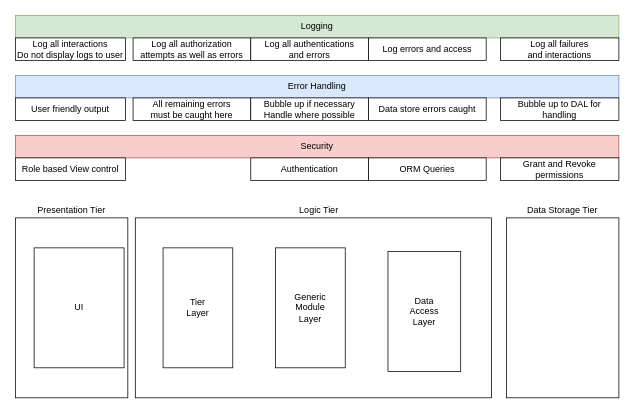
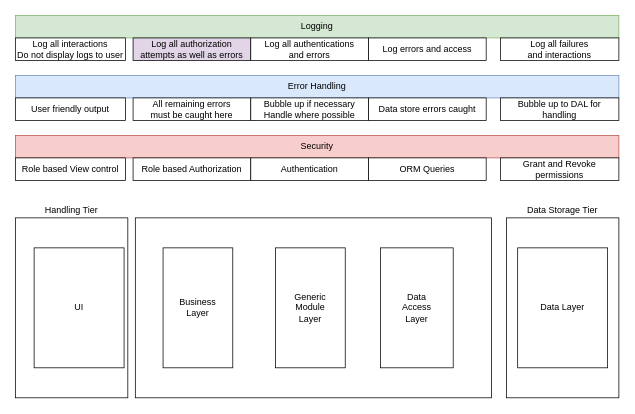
(192, 49) -> (192, 49)
none -> (192, 169)
(72, 210) -> (72, 210)
(319, 210) -> none
(198, 308) -> (198, 308)
none -> (563, 308)
(425, 312) -> (417, 308)
